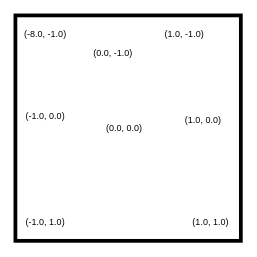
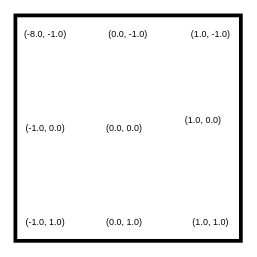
(184, 34) -> (210, 34)
(113, 53) -> (128, 34)
(45, 117) -> (45, 128)
none -> (124, 222)
